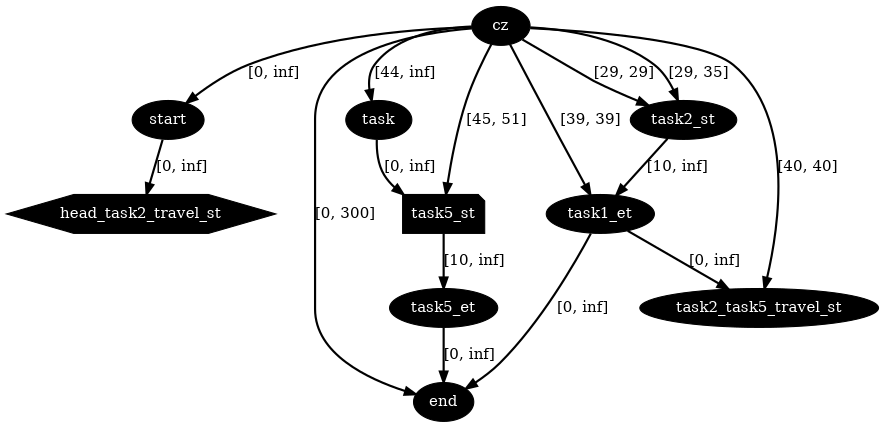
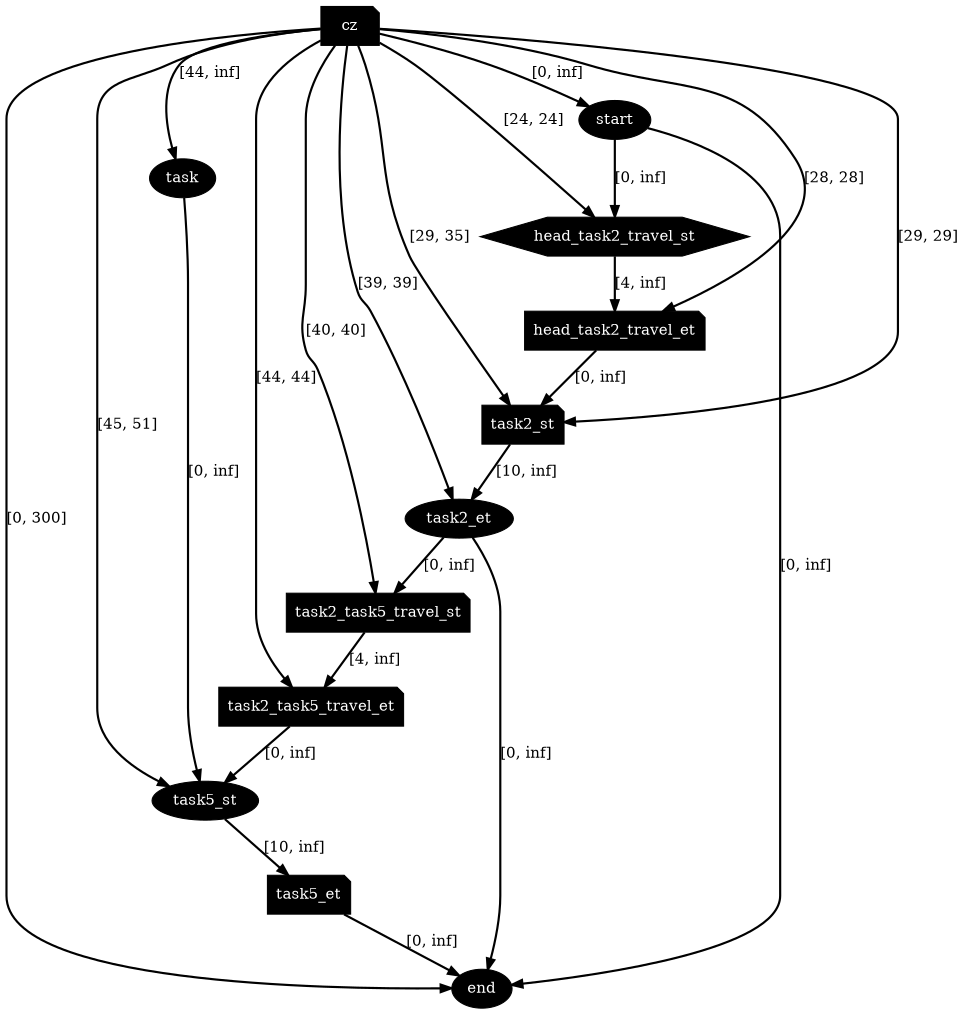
(501, 26) -> (350, 26)
(684, 120) -> (523, 425)
none -> (486, 122)
(444, 214) -> (205, 801)
(600, 214) -> (459, 519)
(444, 308) -> (309, 895)
(759, 308) -> (378, 613)
none -> (615, 331)
none -> (780, 616)
none -> (311, 707)
